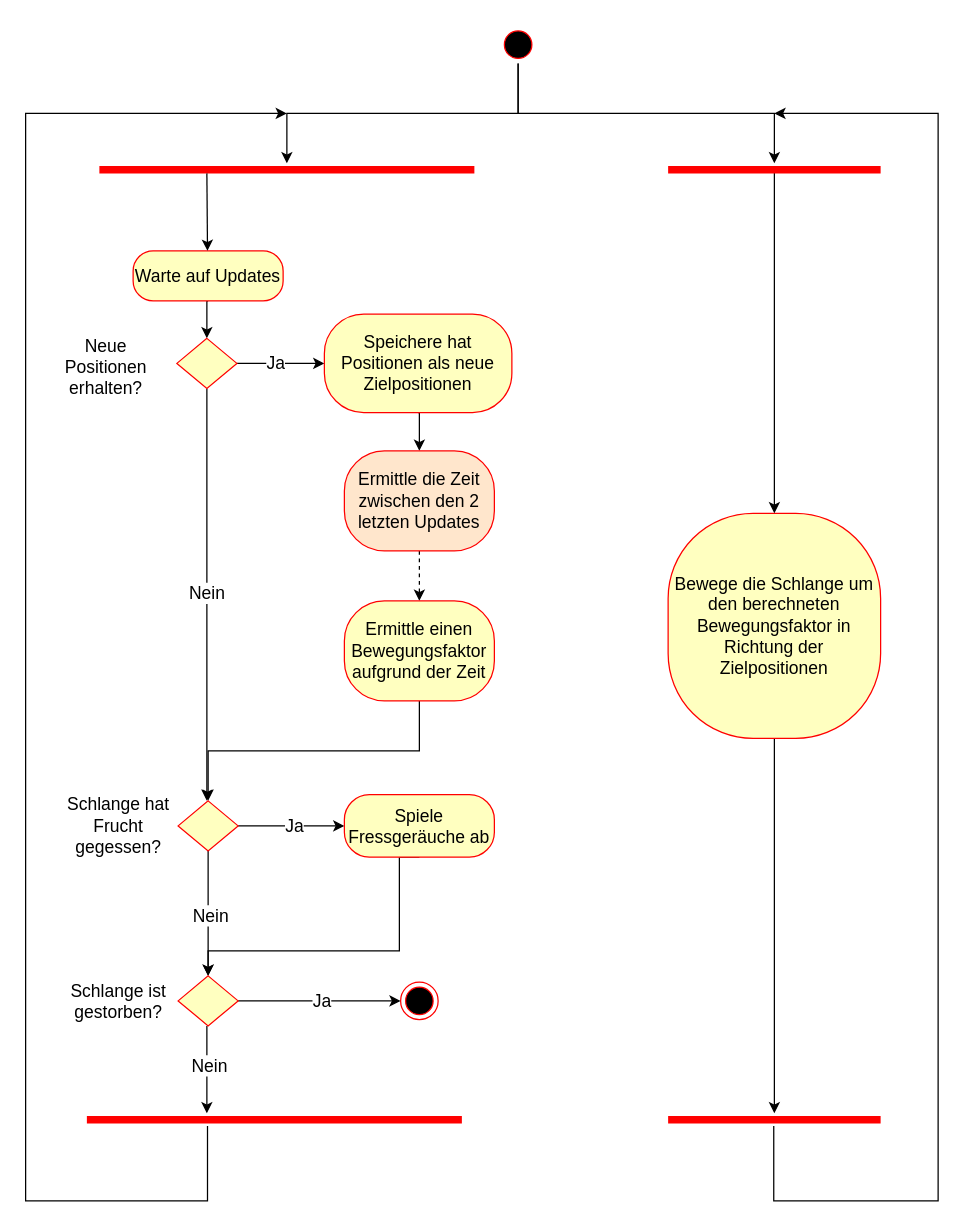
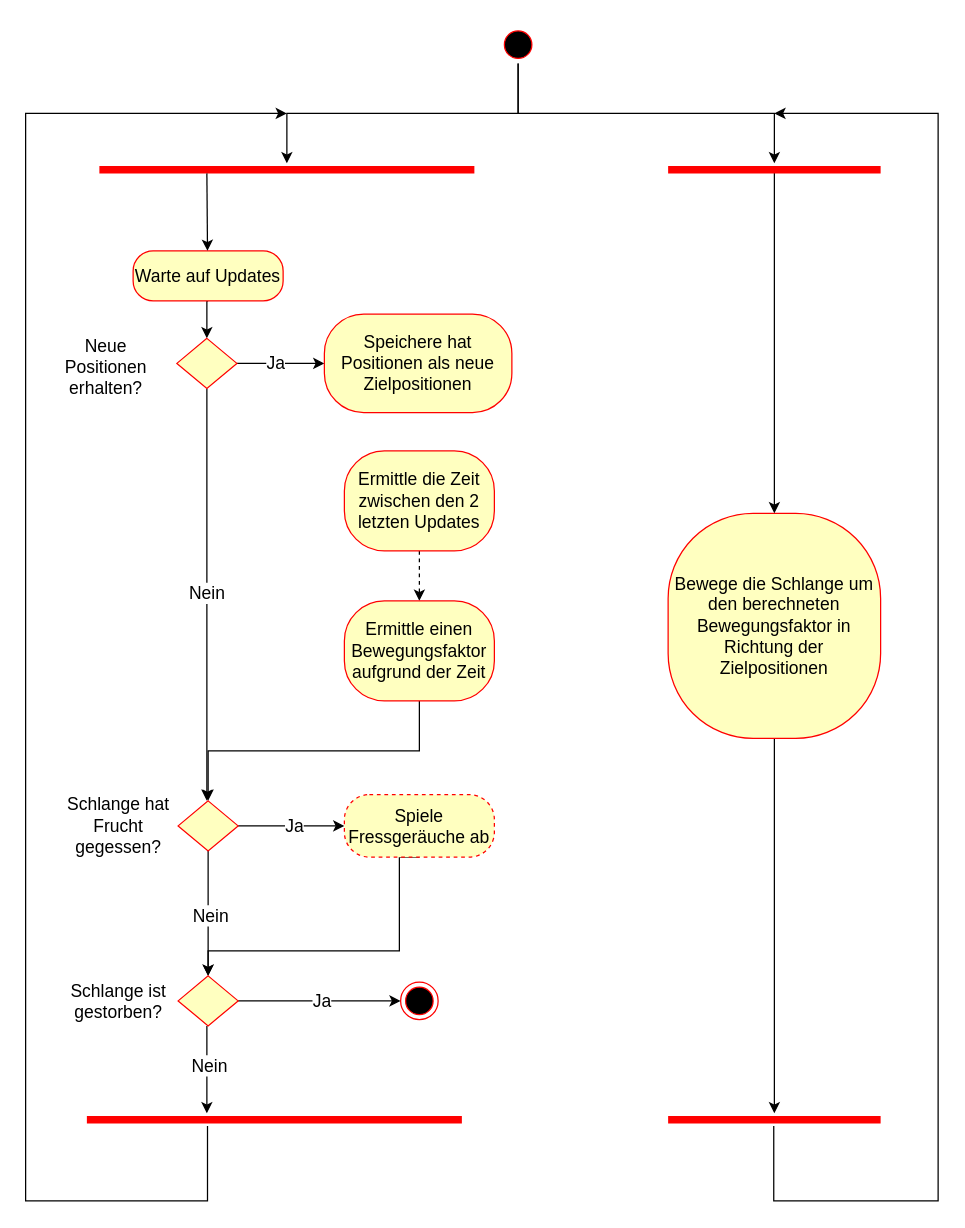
(419, 427) -> none
(419, 501) -> (419, 501)
(419, 826) -> (419, 826)
